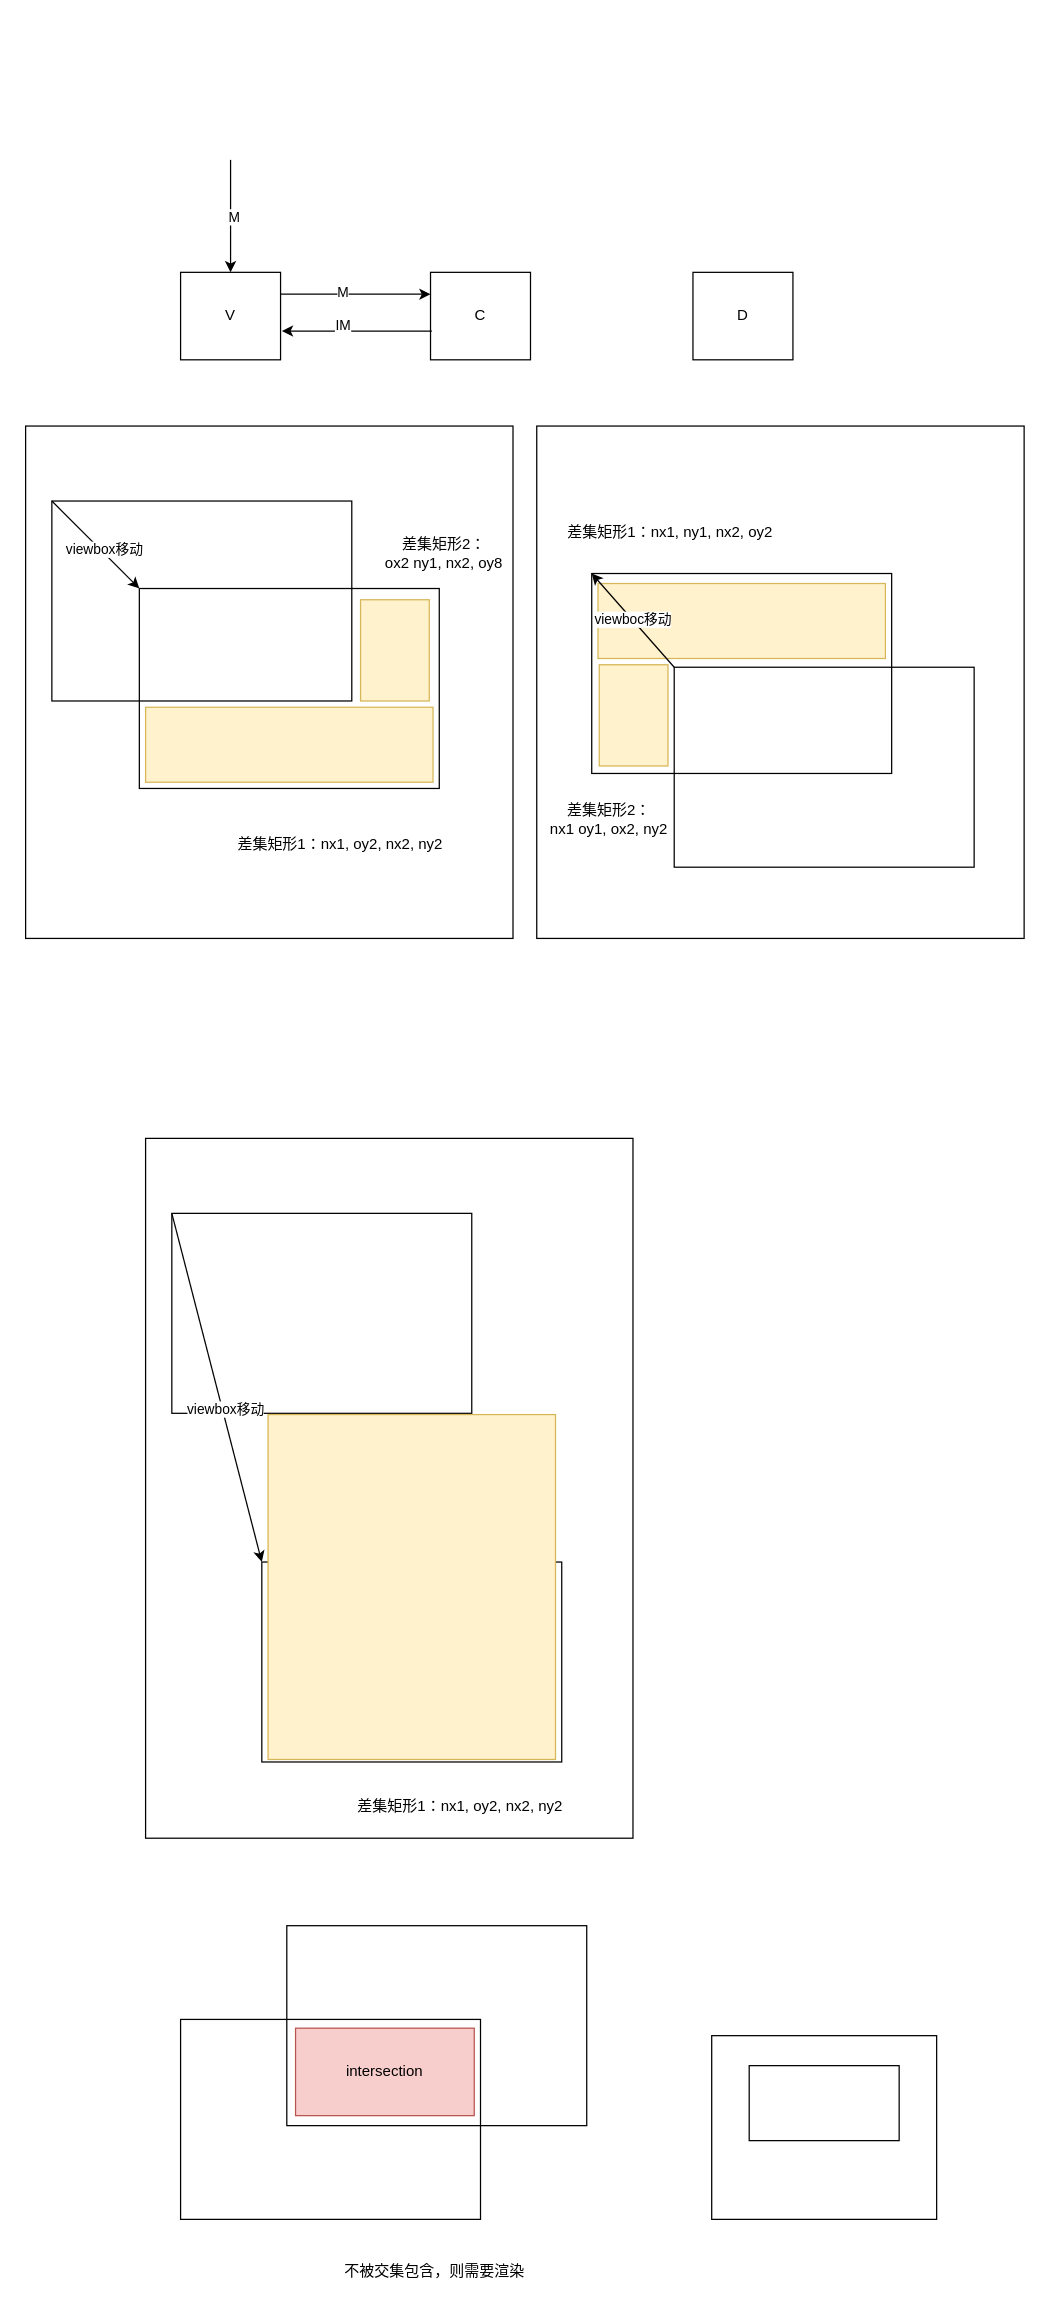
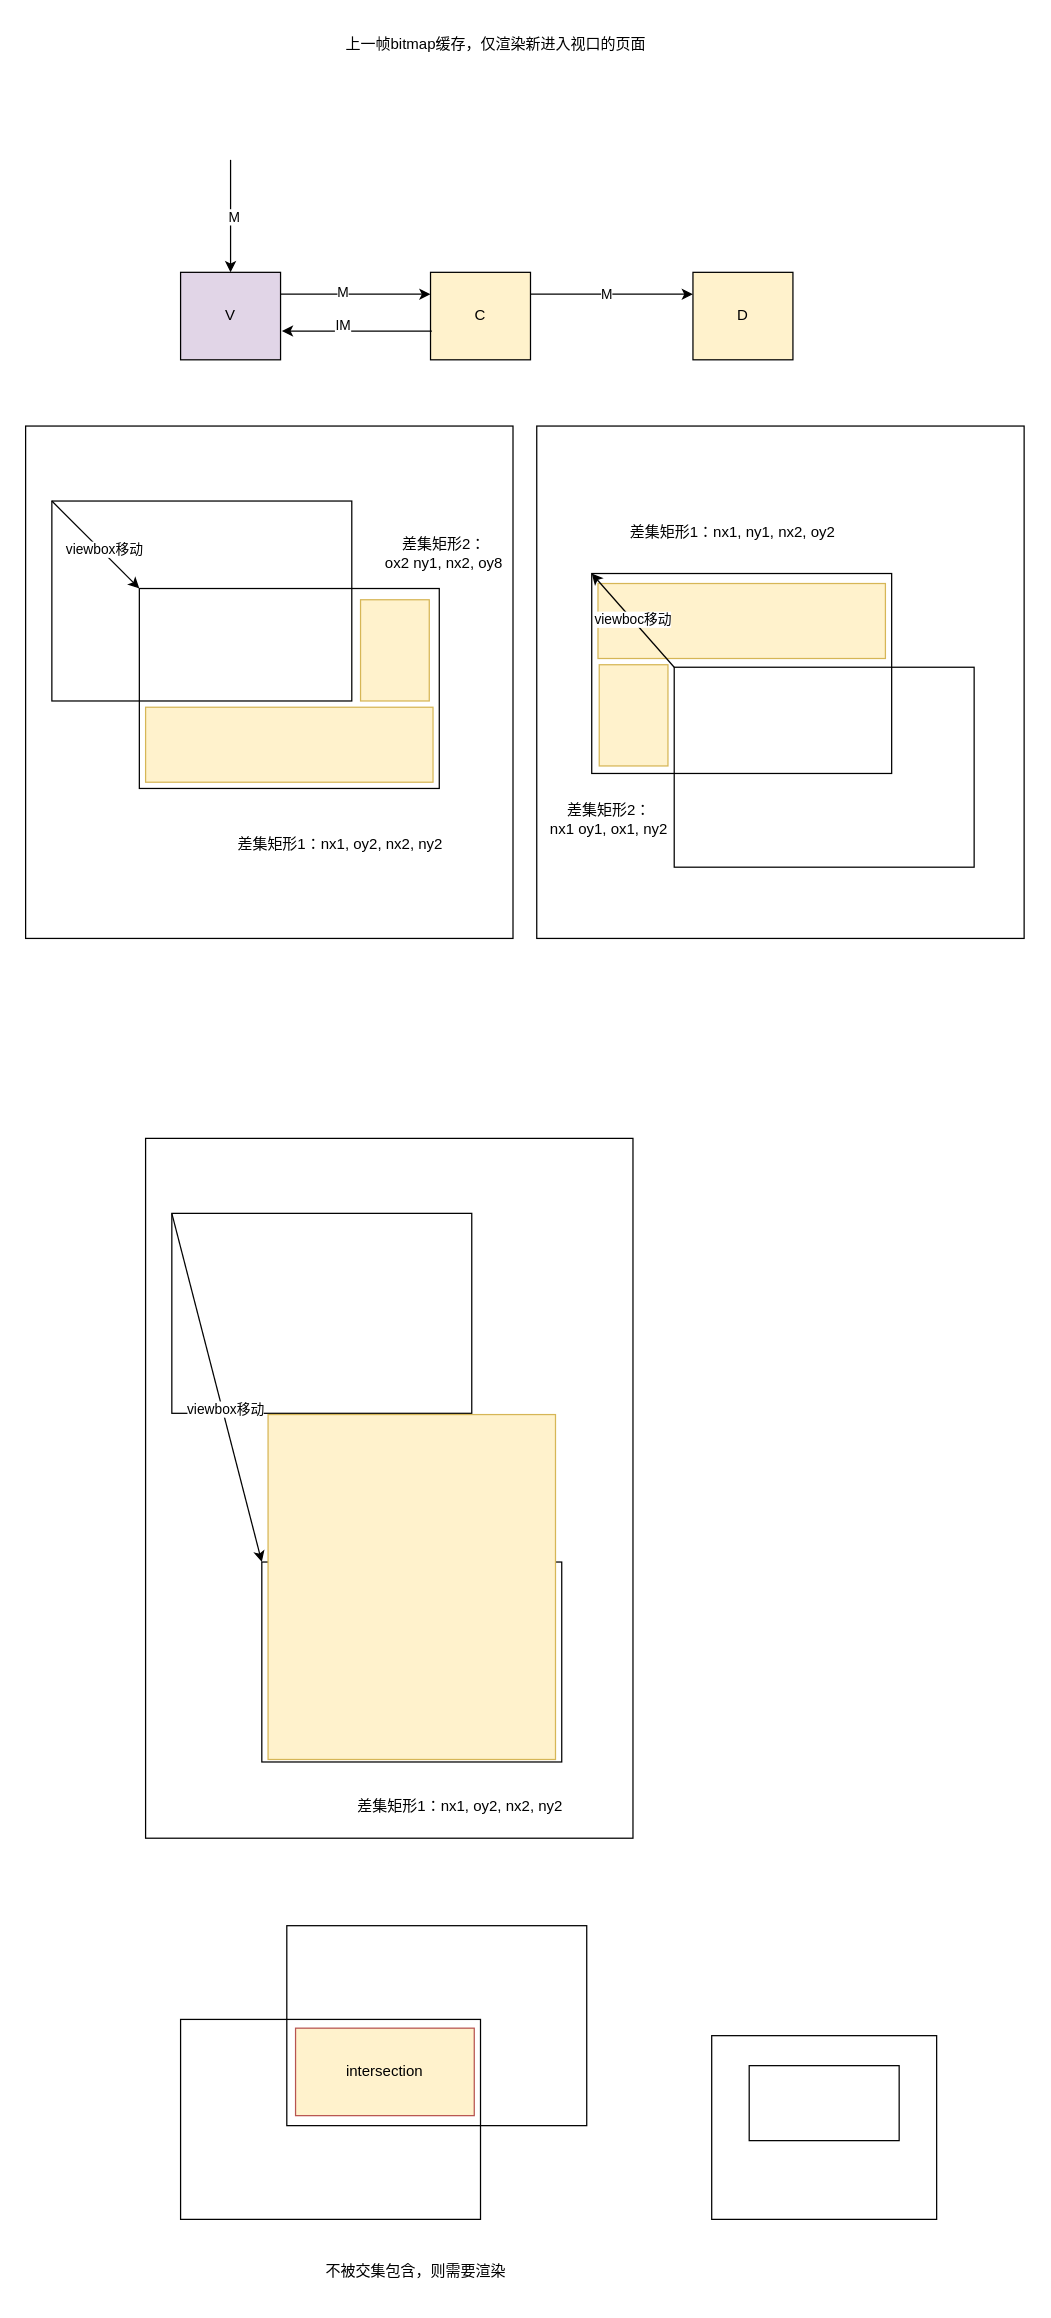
none -> (496, 44)
none -> (608, 294)
(231, 316) -> (231, 316)
(481, 316) -> (481, 316)
(743, 316) -> (743, 316)
(671, 532) -> (733, 532)
(609, 819) -> (609, 819)
(385, 2072) -> (385, 2072)
(435, 2272) -> (416, 2272)
